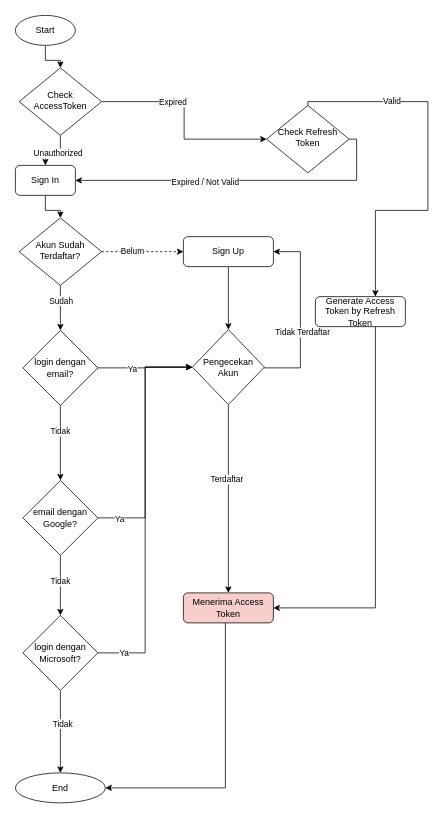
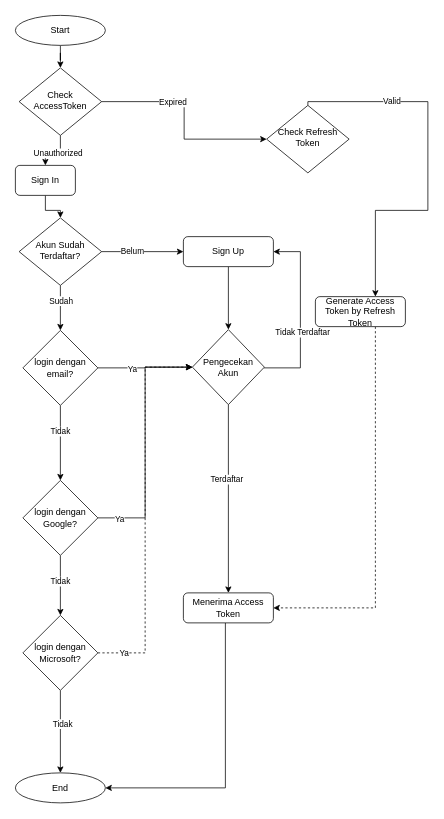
(45, 30) -> (60, 30)
(240, 180) -> none
(160, 252) -> (160, 252)
(375, 516) -> (375, 516)
(60, 518) -> (60, 518)
(145, 594) -> (145, 594)
(228, 608) -> (228, 608)
